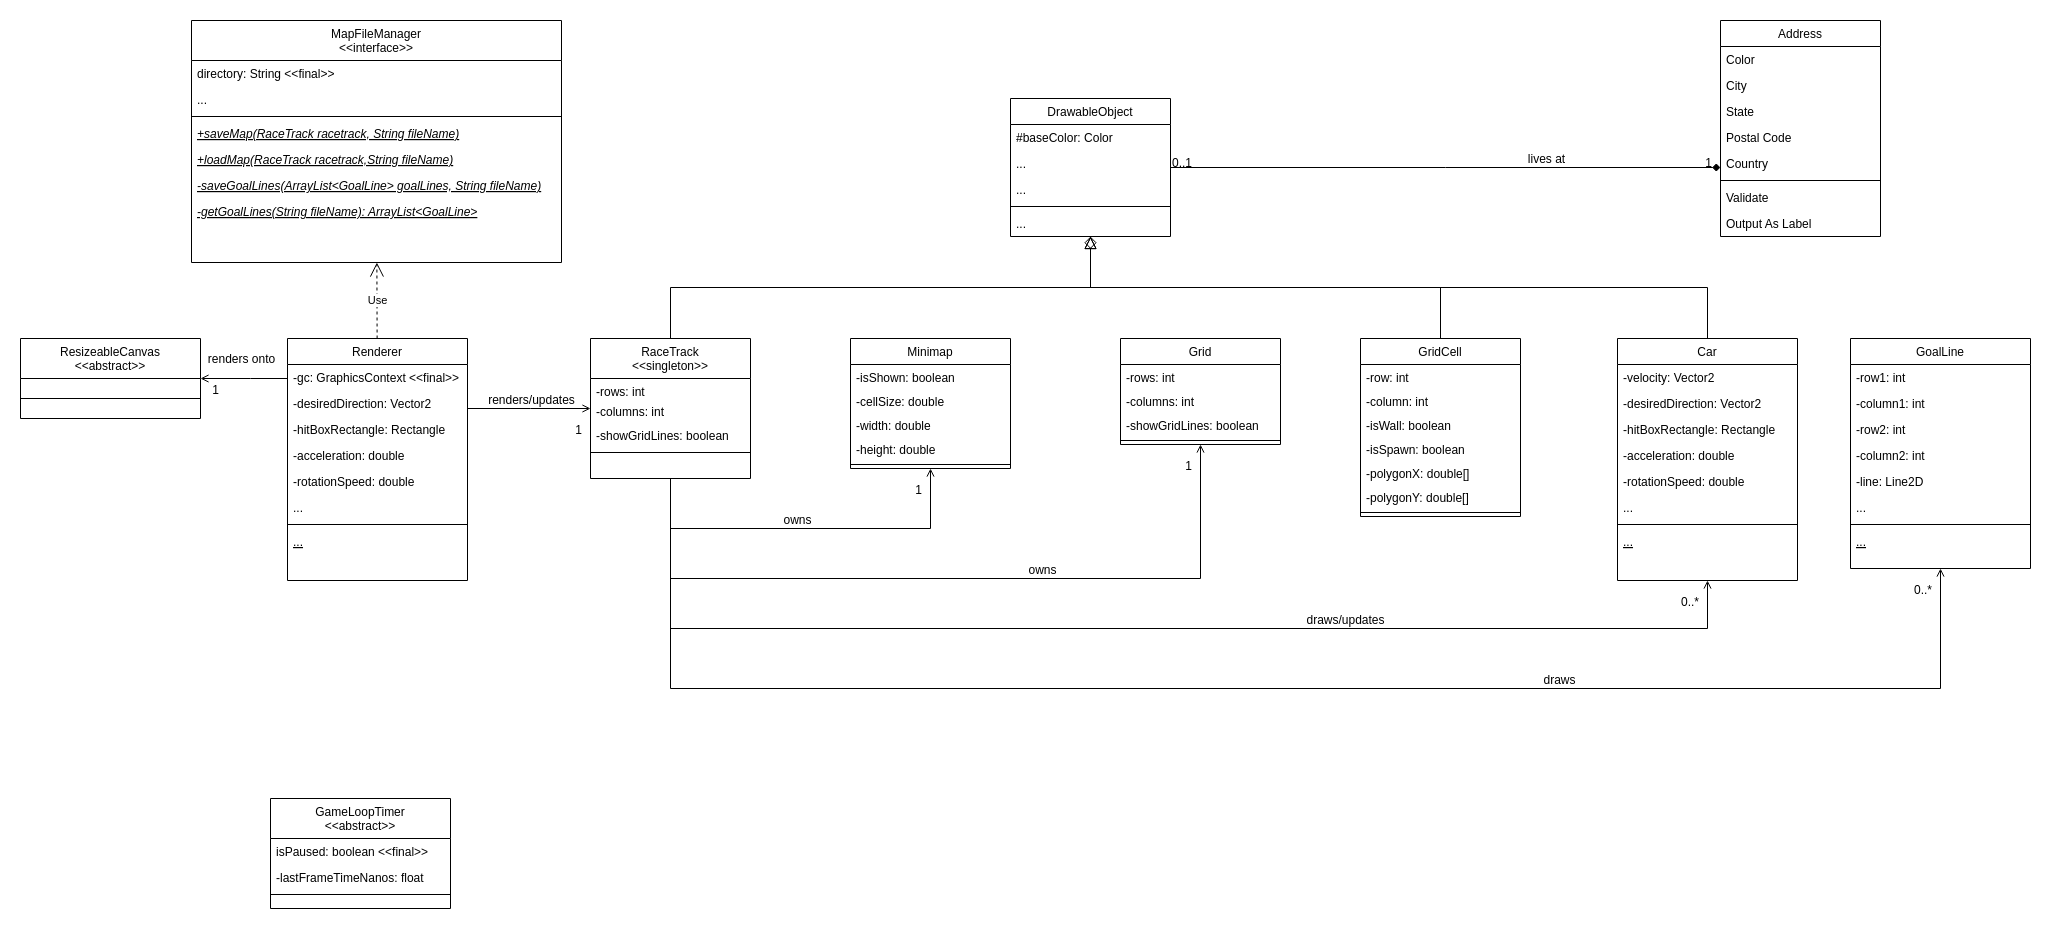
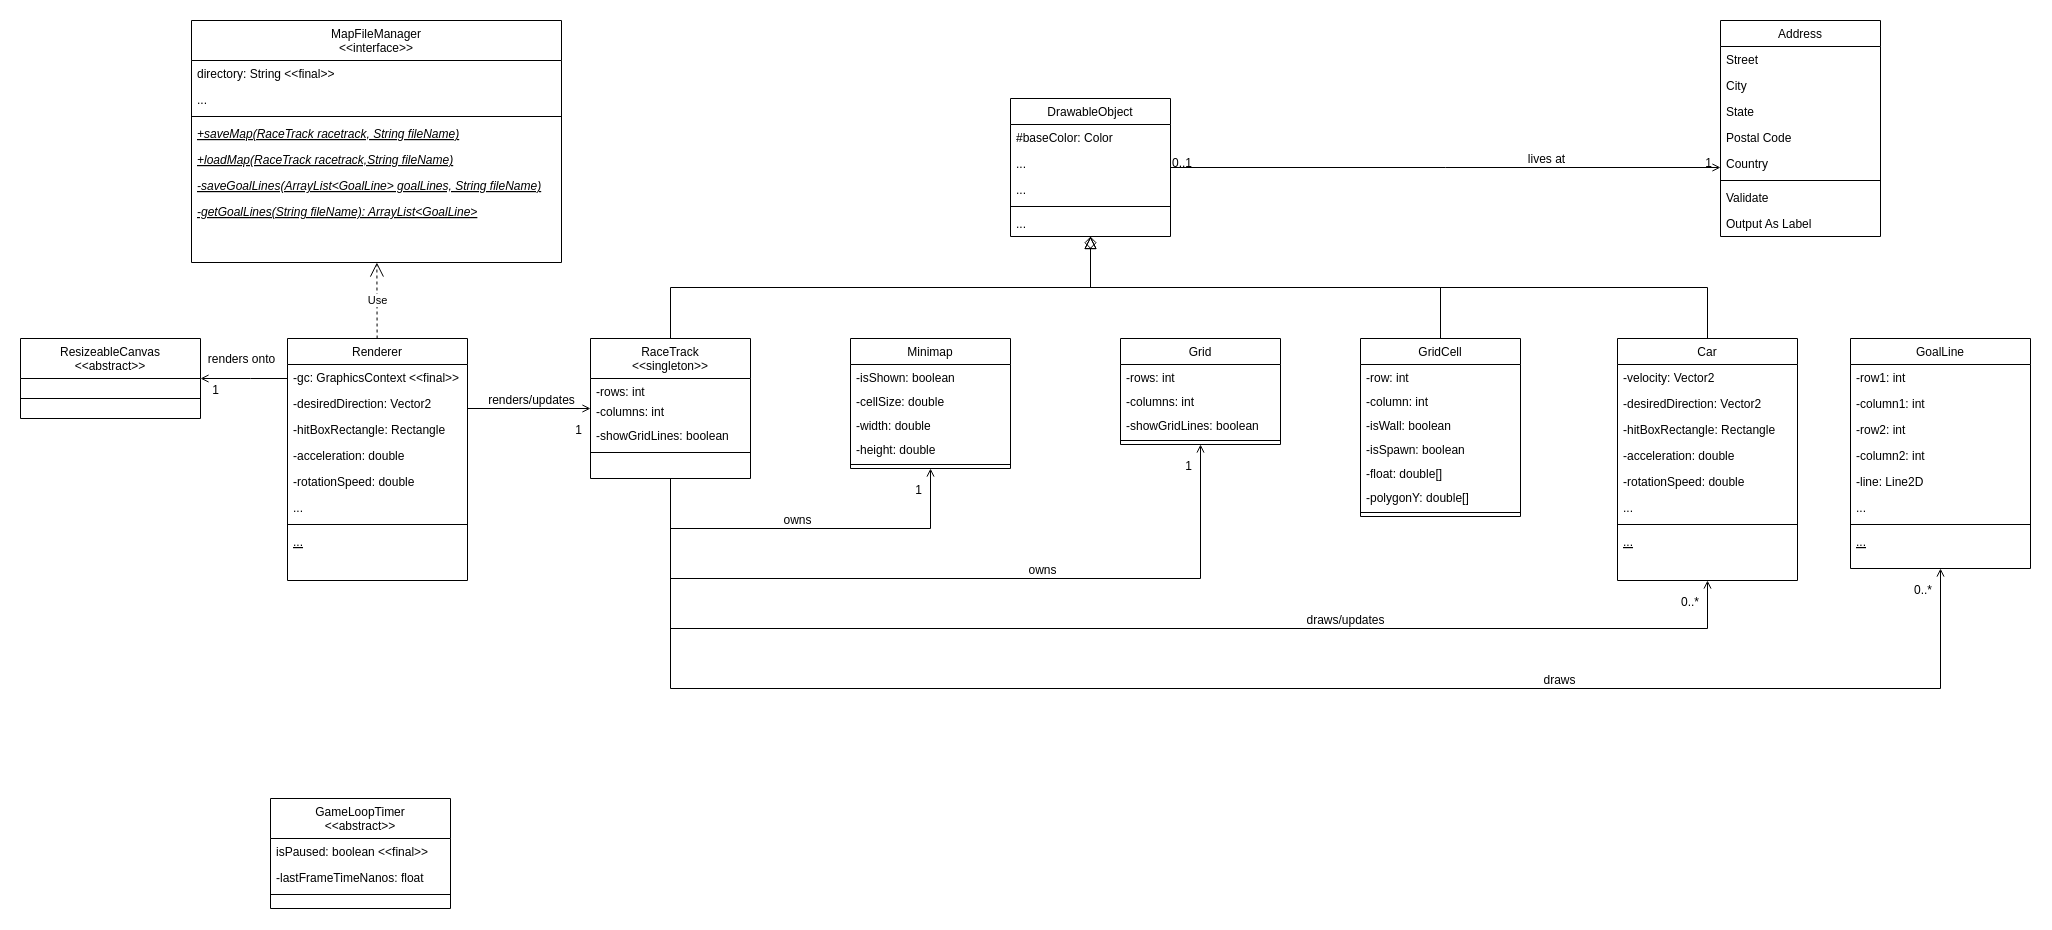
(1741, 60) -> (1746, 60)
(1712, 168) -> (1714, 168)
(1424, 474) -> (1414, 474)
